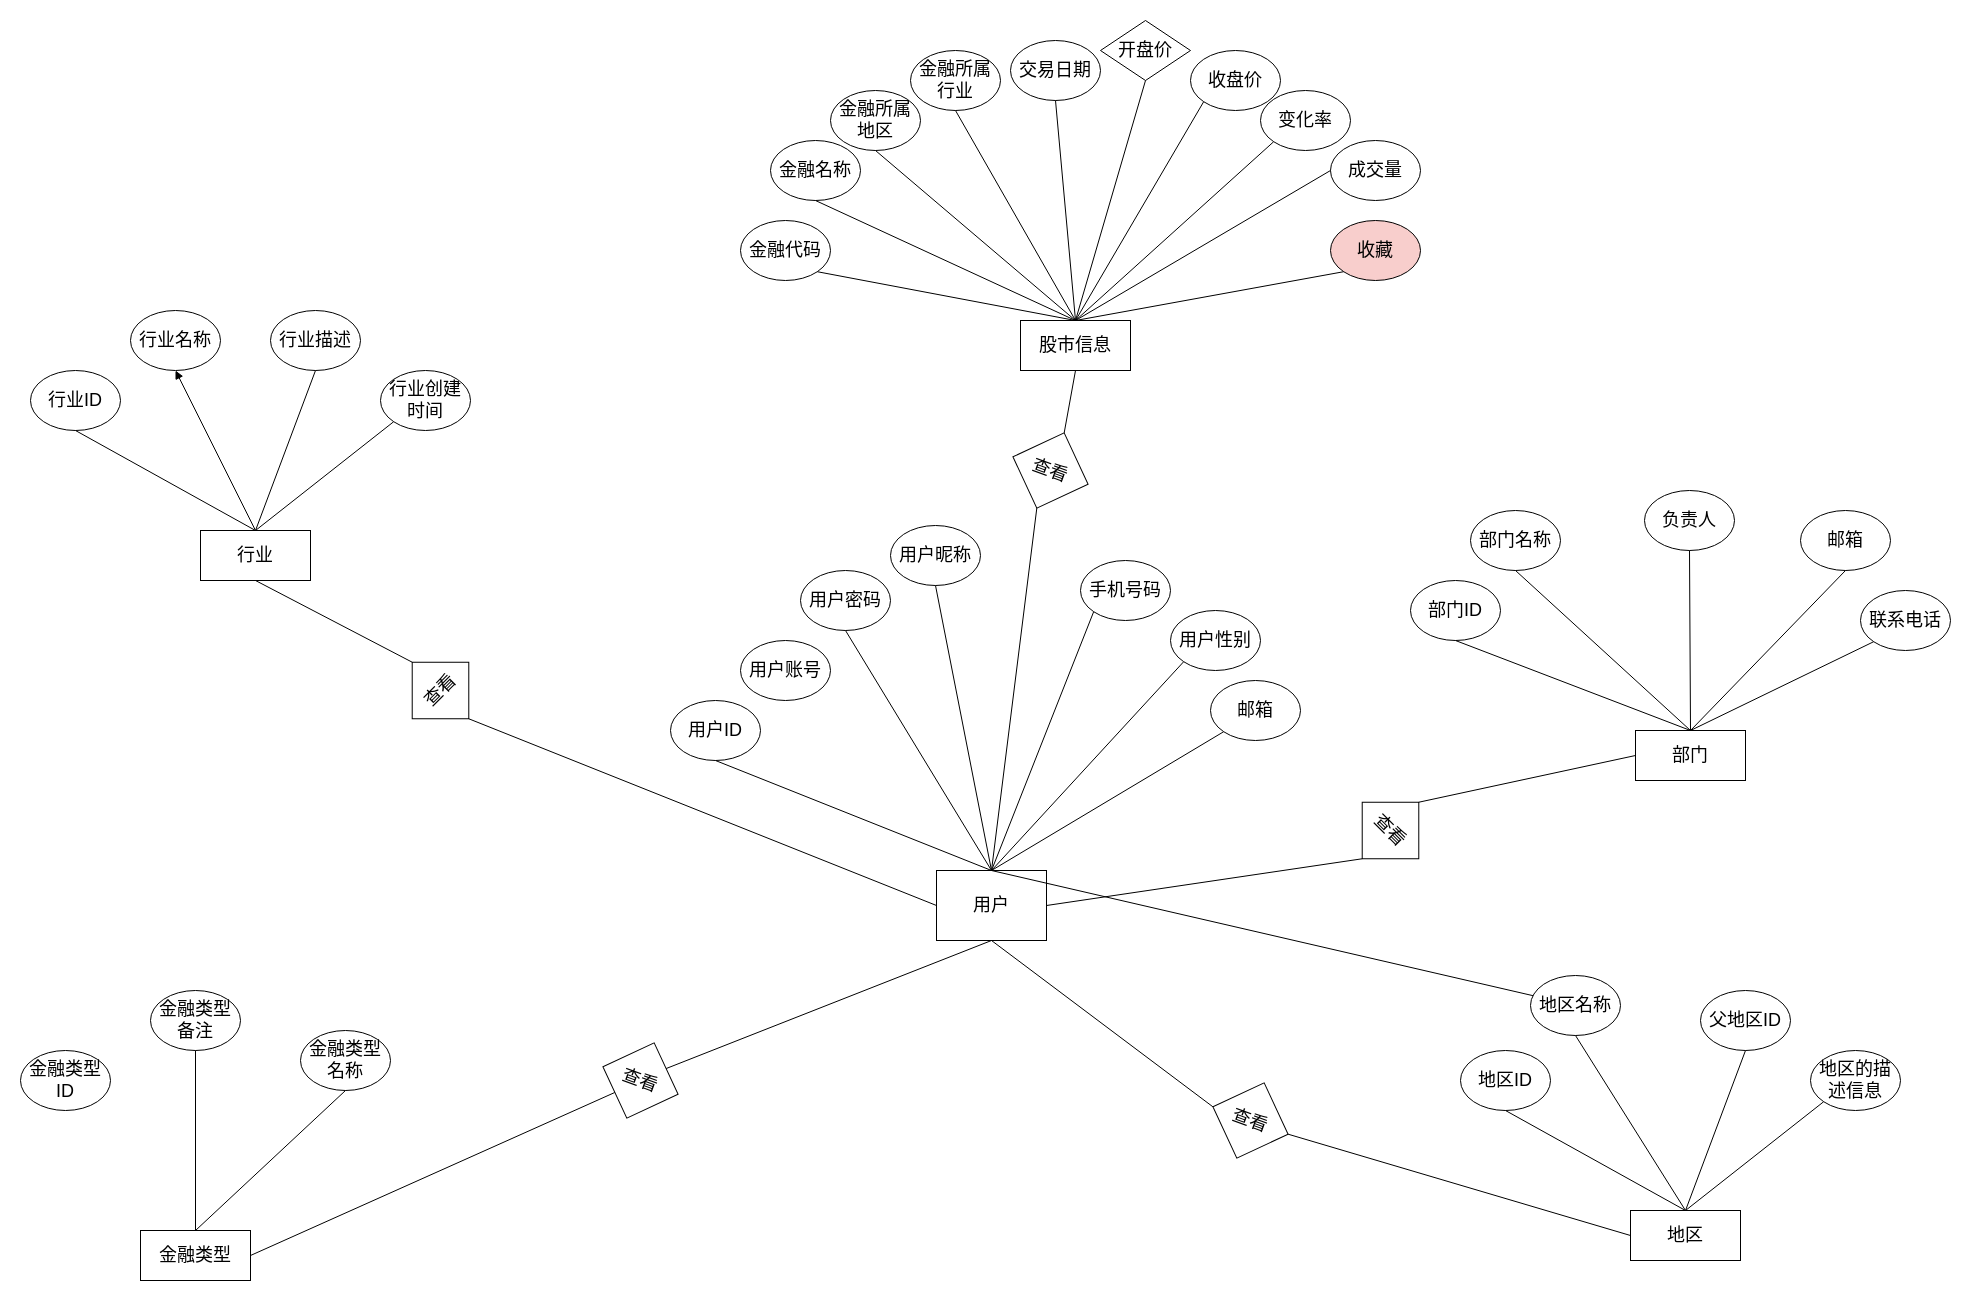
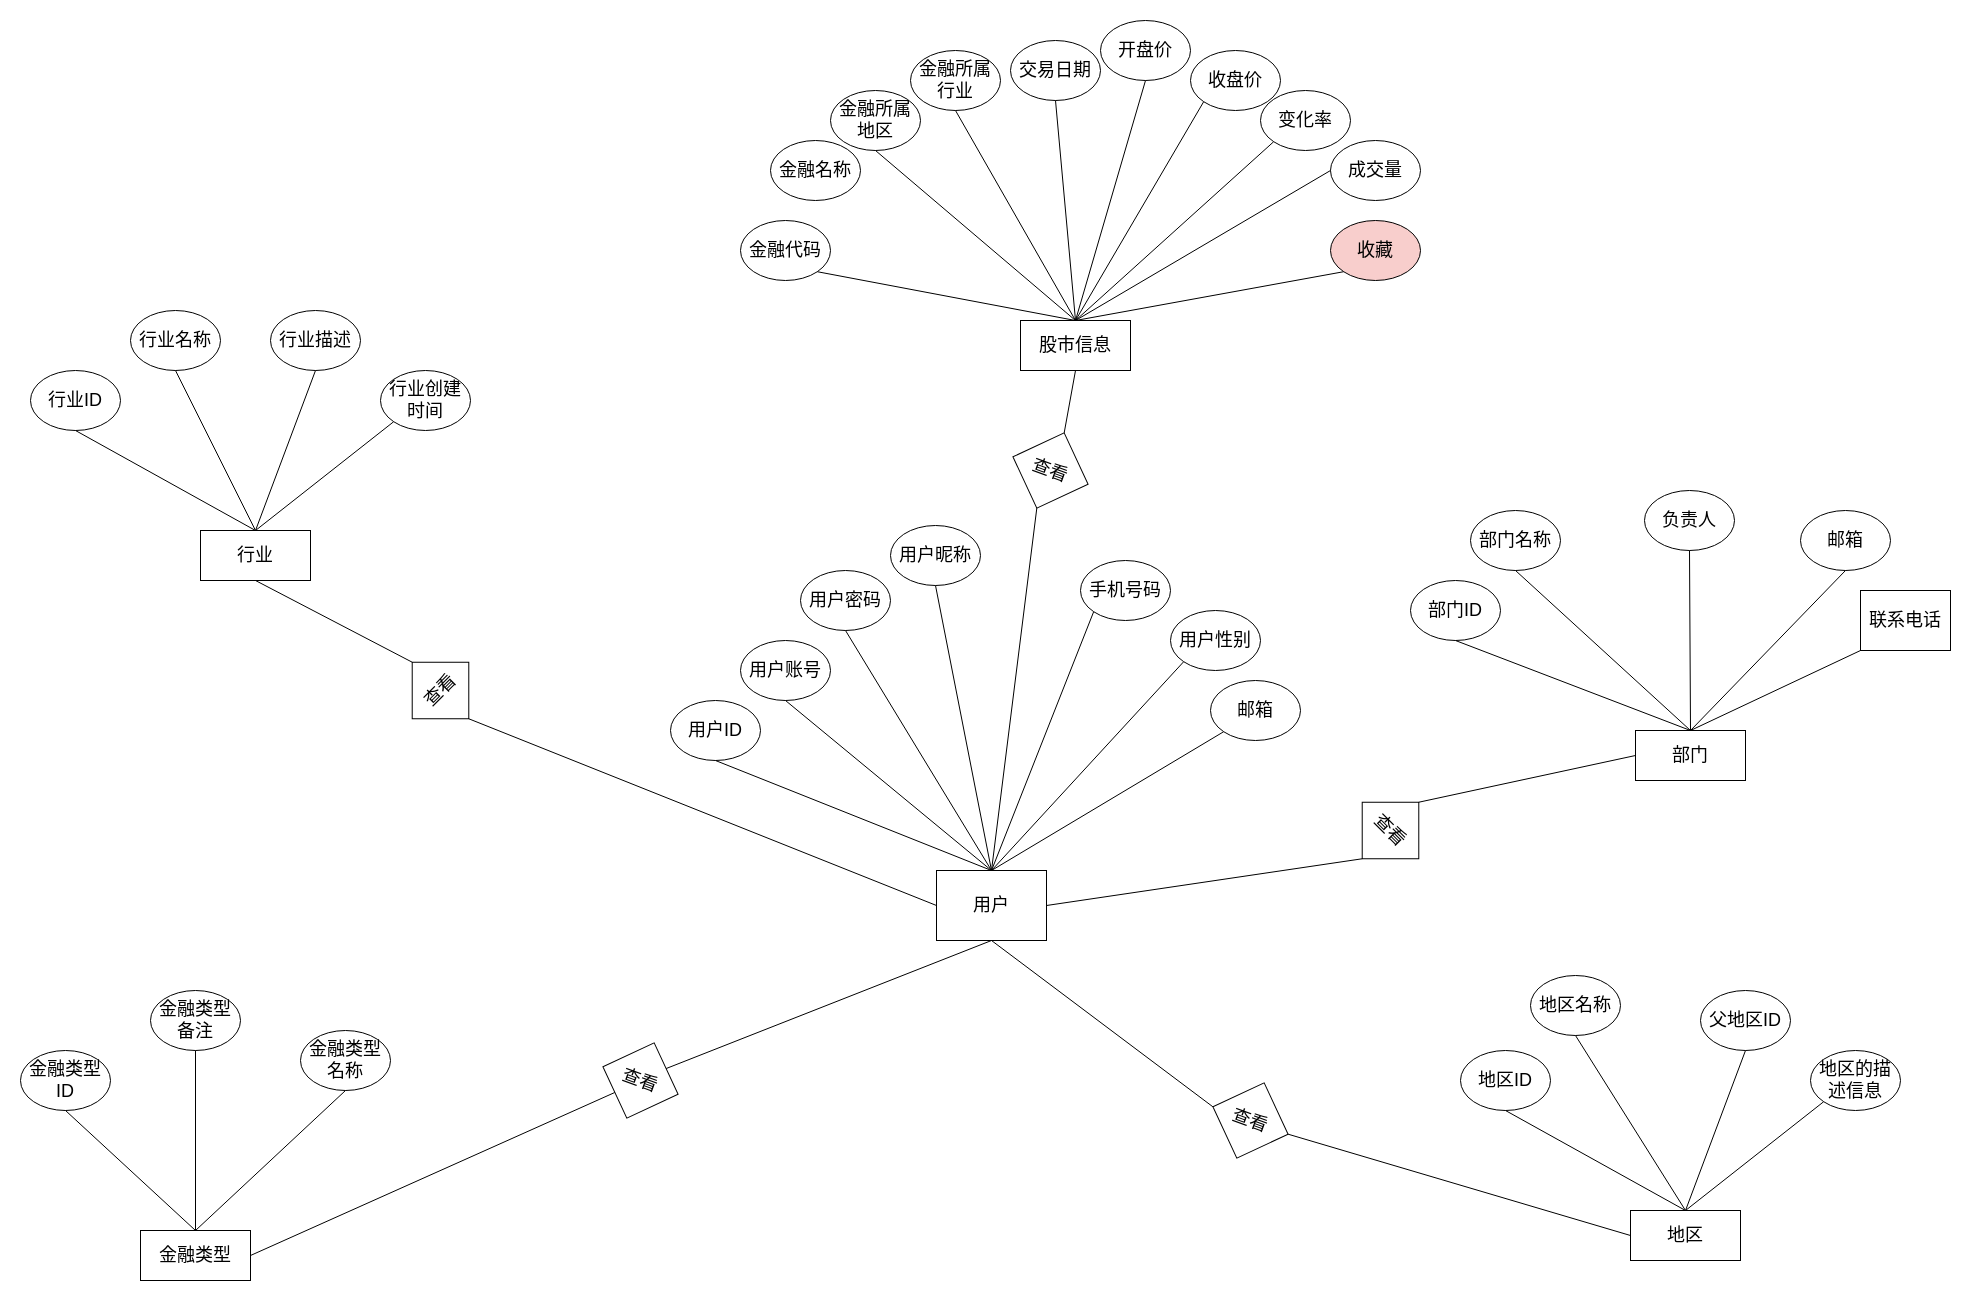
(1146, 51) -> (1146, 51)
(942, 259) -> none
(180, 380) -> (178, 376)
(1906, 621) -> (1906, 621)
(1320, 947) -> (887, 784)
none -> (130, 1170)
